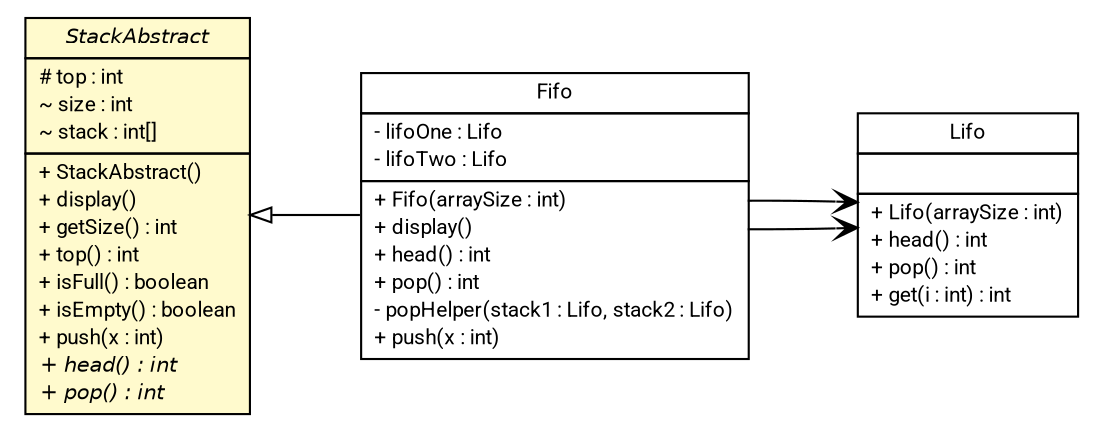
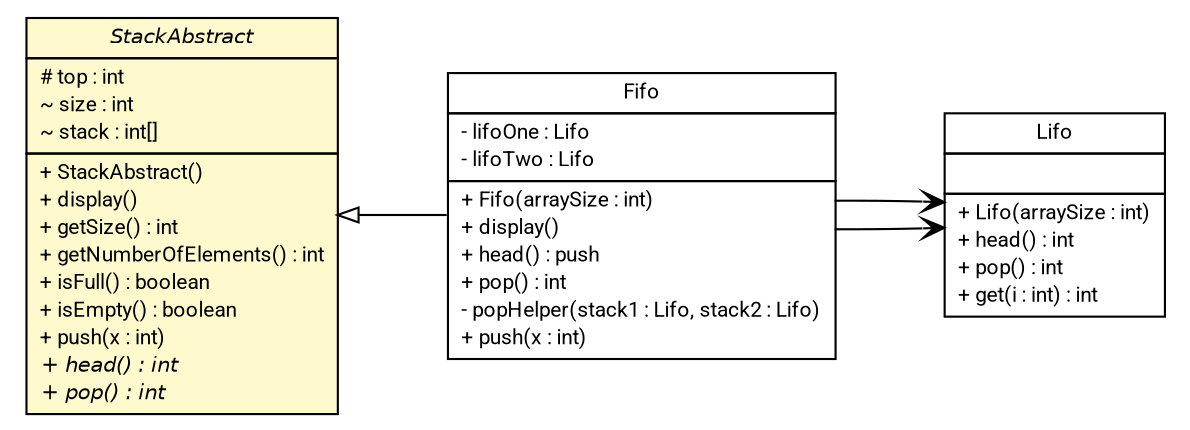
(89, 255) -> (182, 255)
(433, 255) -> (531, 255)
